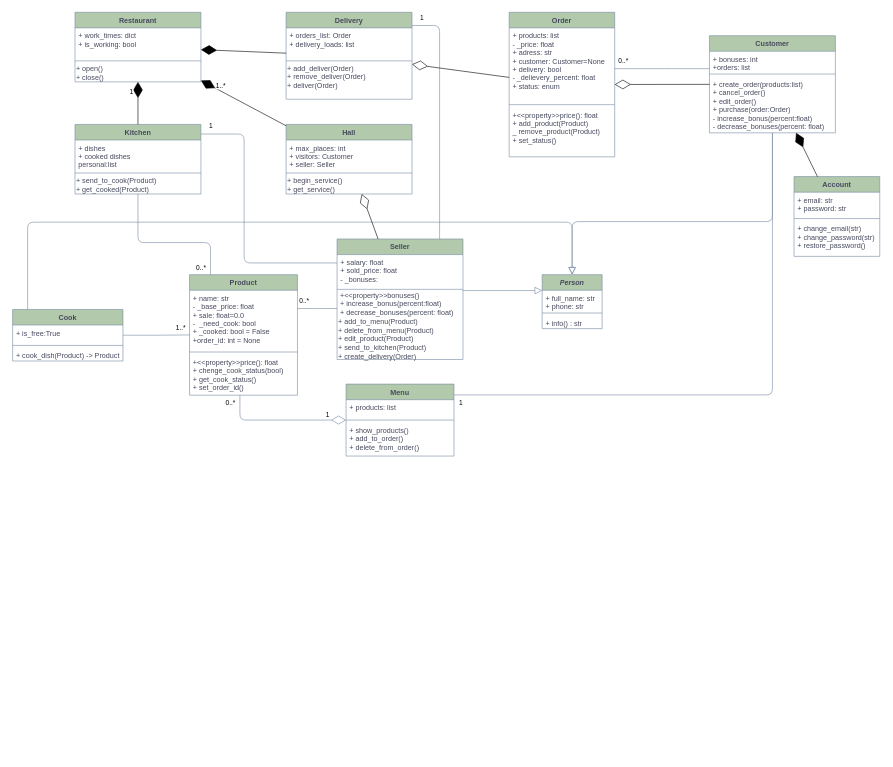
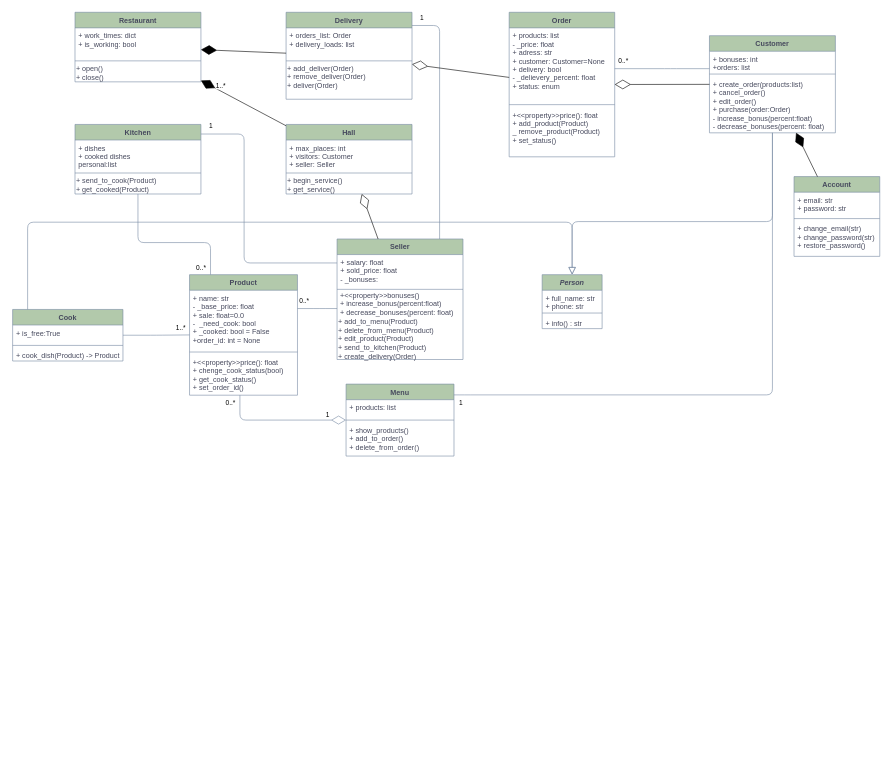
(138, 98) -> none
(500, 291) -> none
